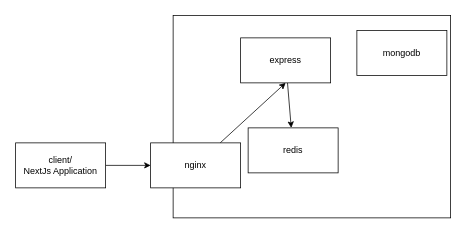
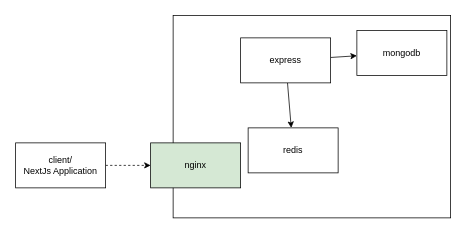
none -> (341, 57)
(251, 114) -> none
(125, 165) -> (125, 165)
(195, 165) -> (195, 165)
